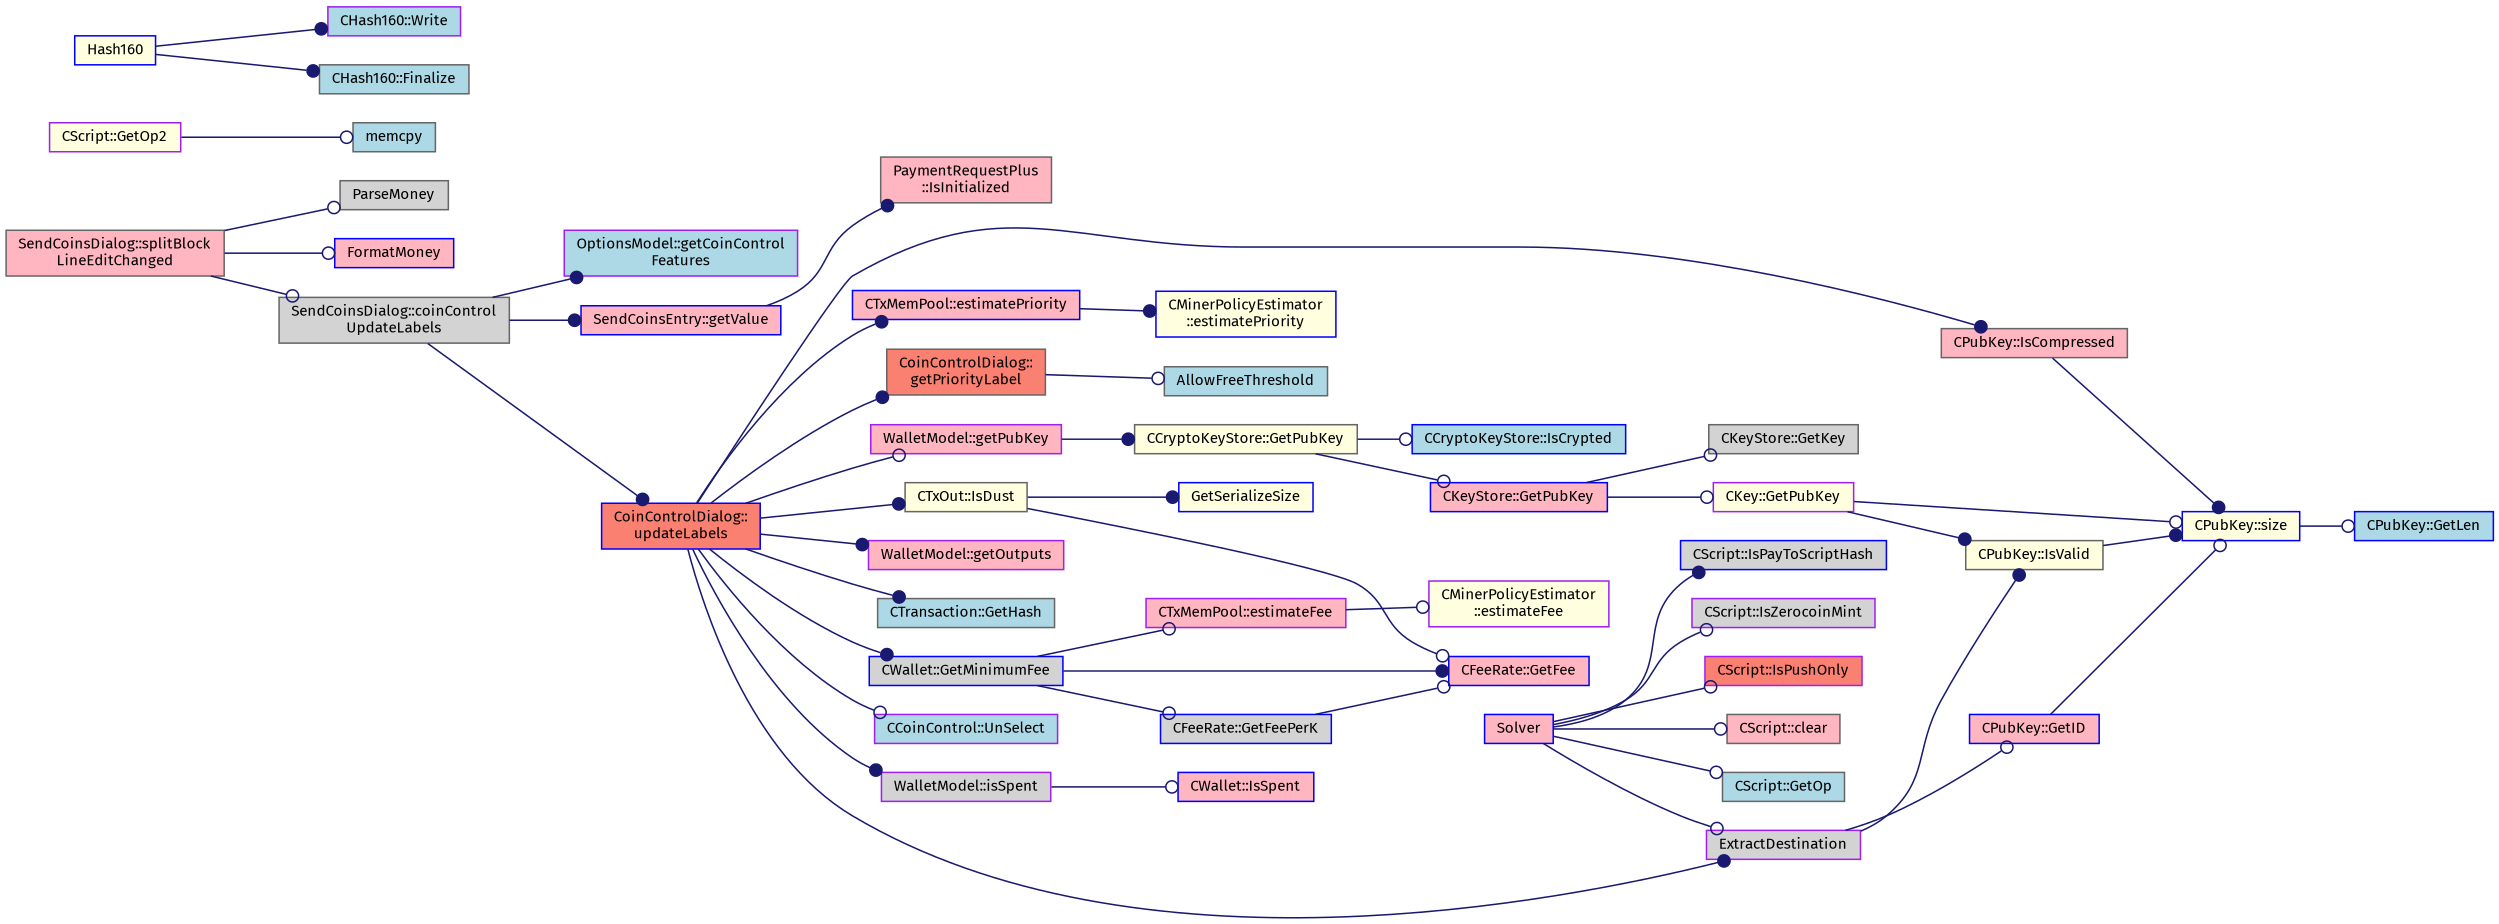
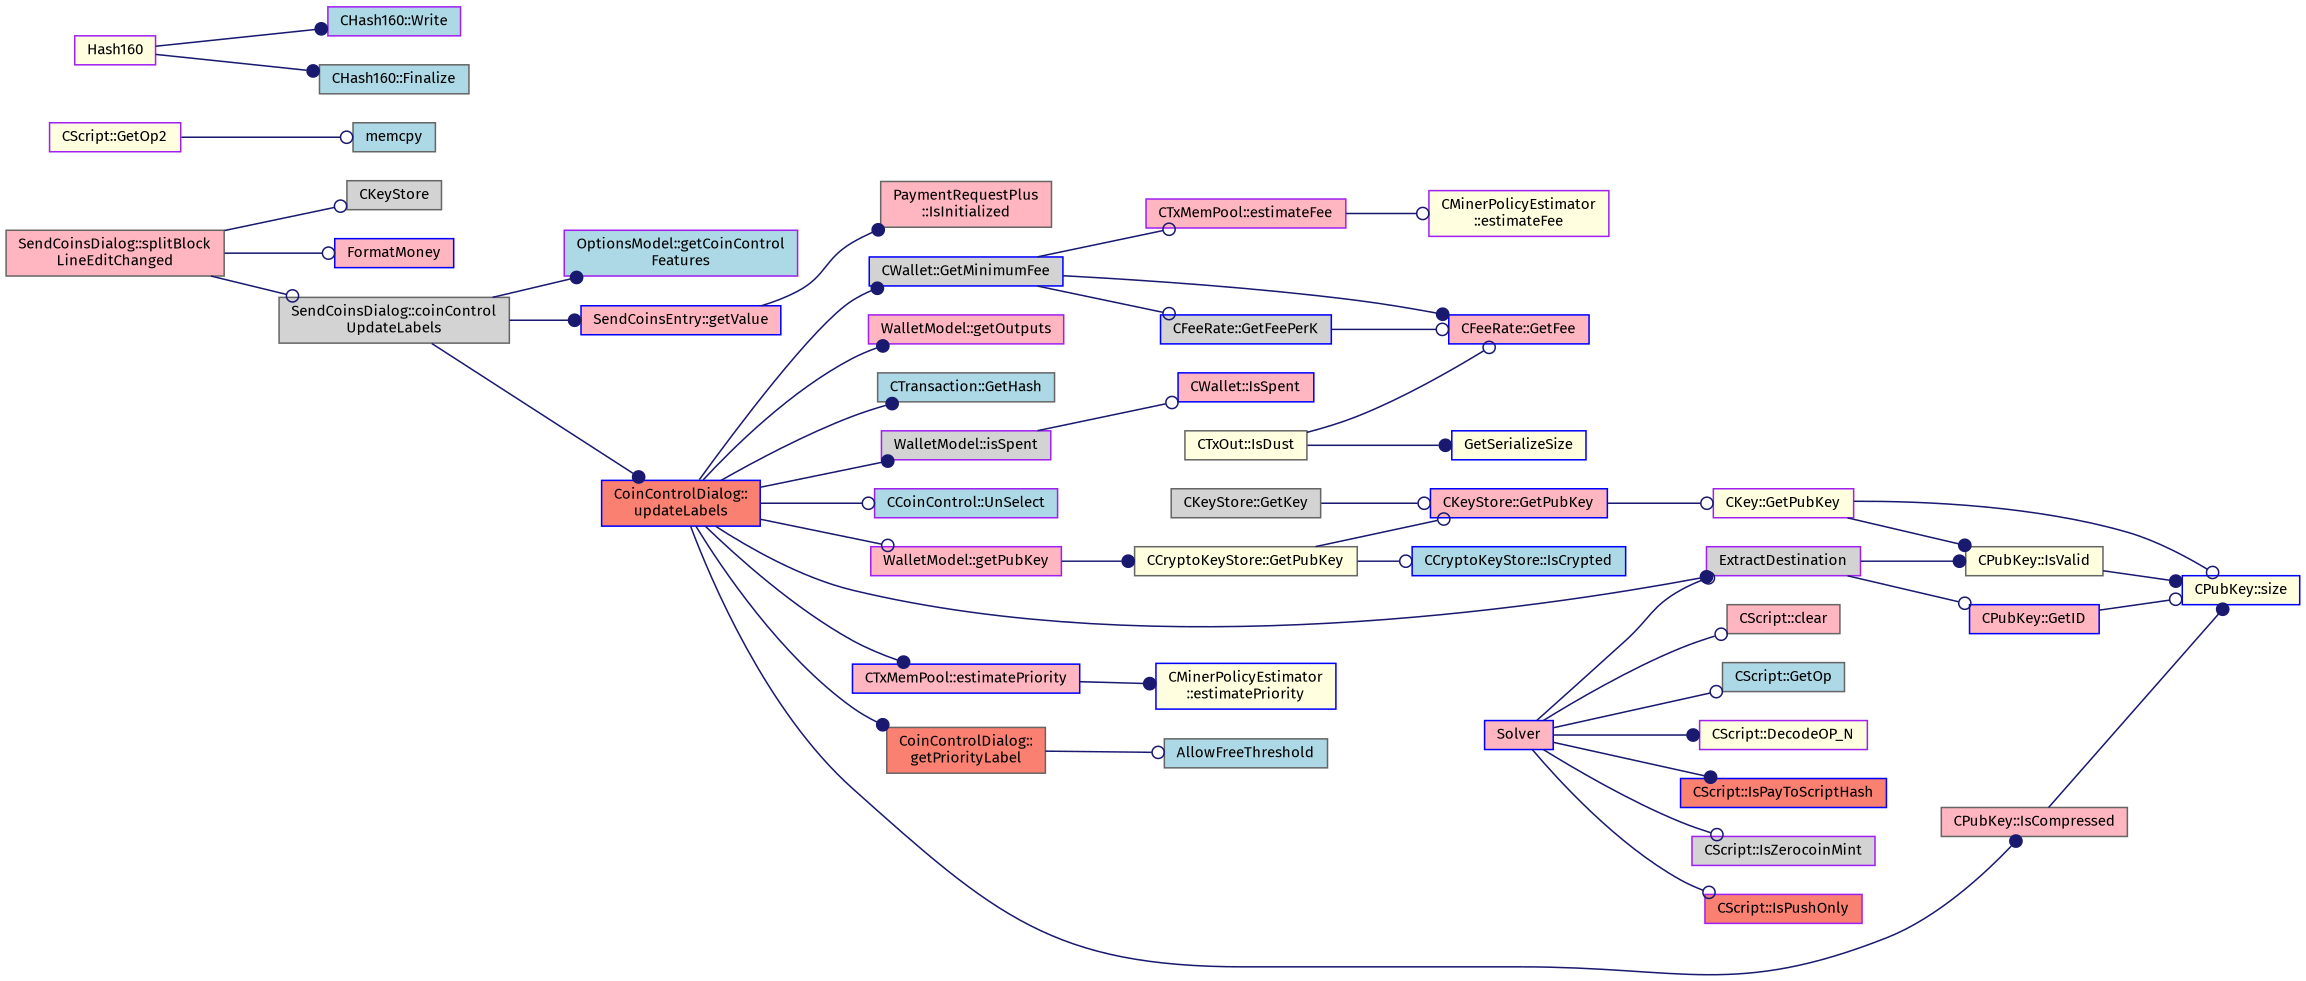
(115, 50) -> (115, 50)
(394, 195) -> (394, 195)
(1645, 469) -> (1369, 503)
(826, 511) -> none
(2424, 526) -> none
(1783, 555) -> (1783, 793)
none -> (1783, 735)
